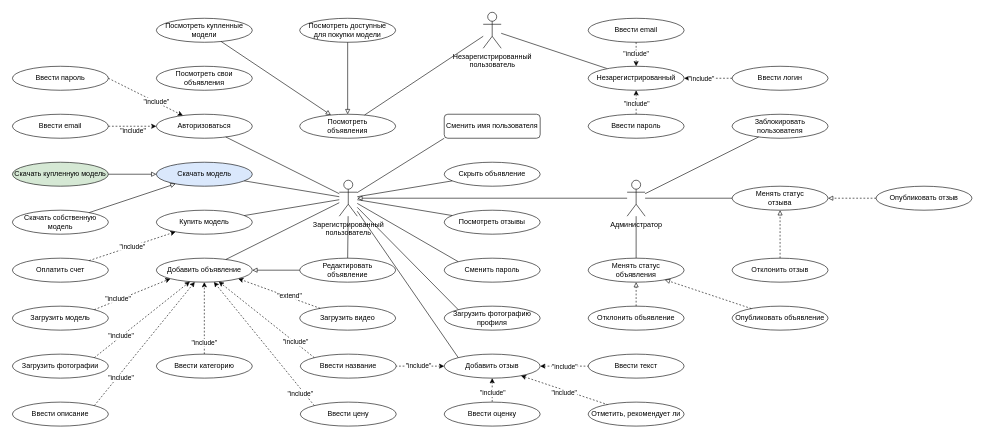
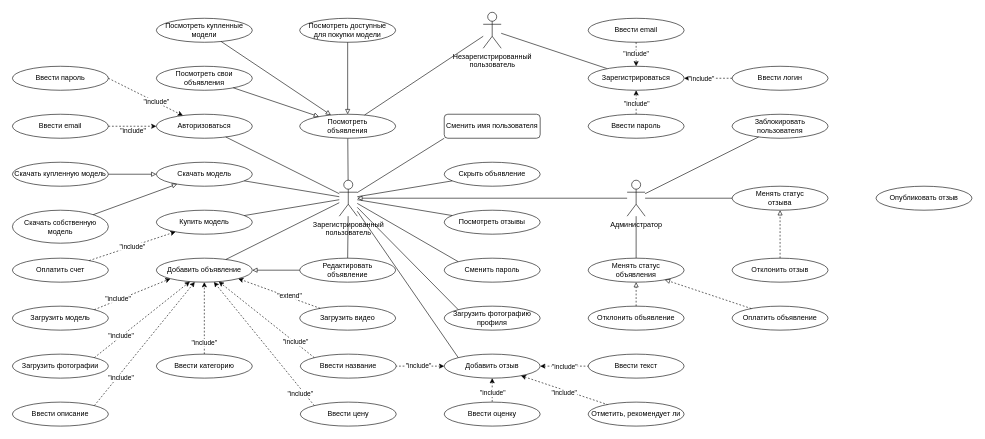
(636, 78) -> (636, 78)
none -> (273, 101)
none -> (348, 159)
(60, 174) -> (60, 174)
(204, 174) -> (204, 174)
(855, 198) -> none
(60, 222) -> (60, 227)
(780, 318) -> (780, 318)
